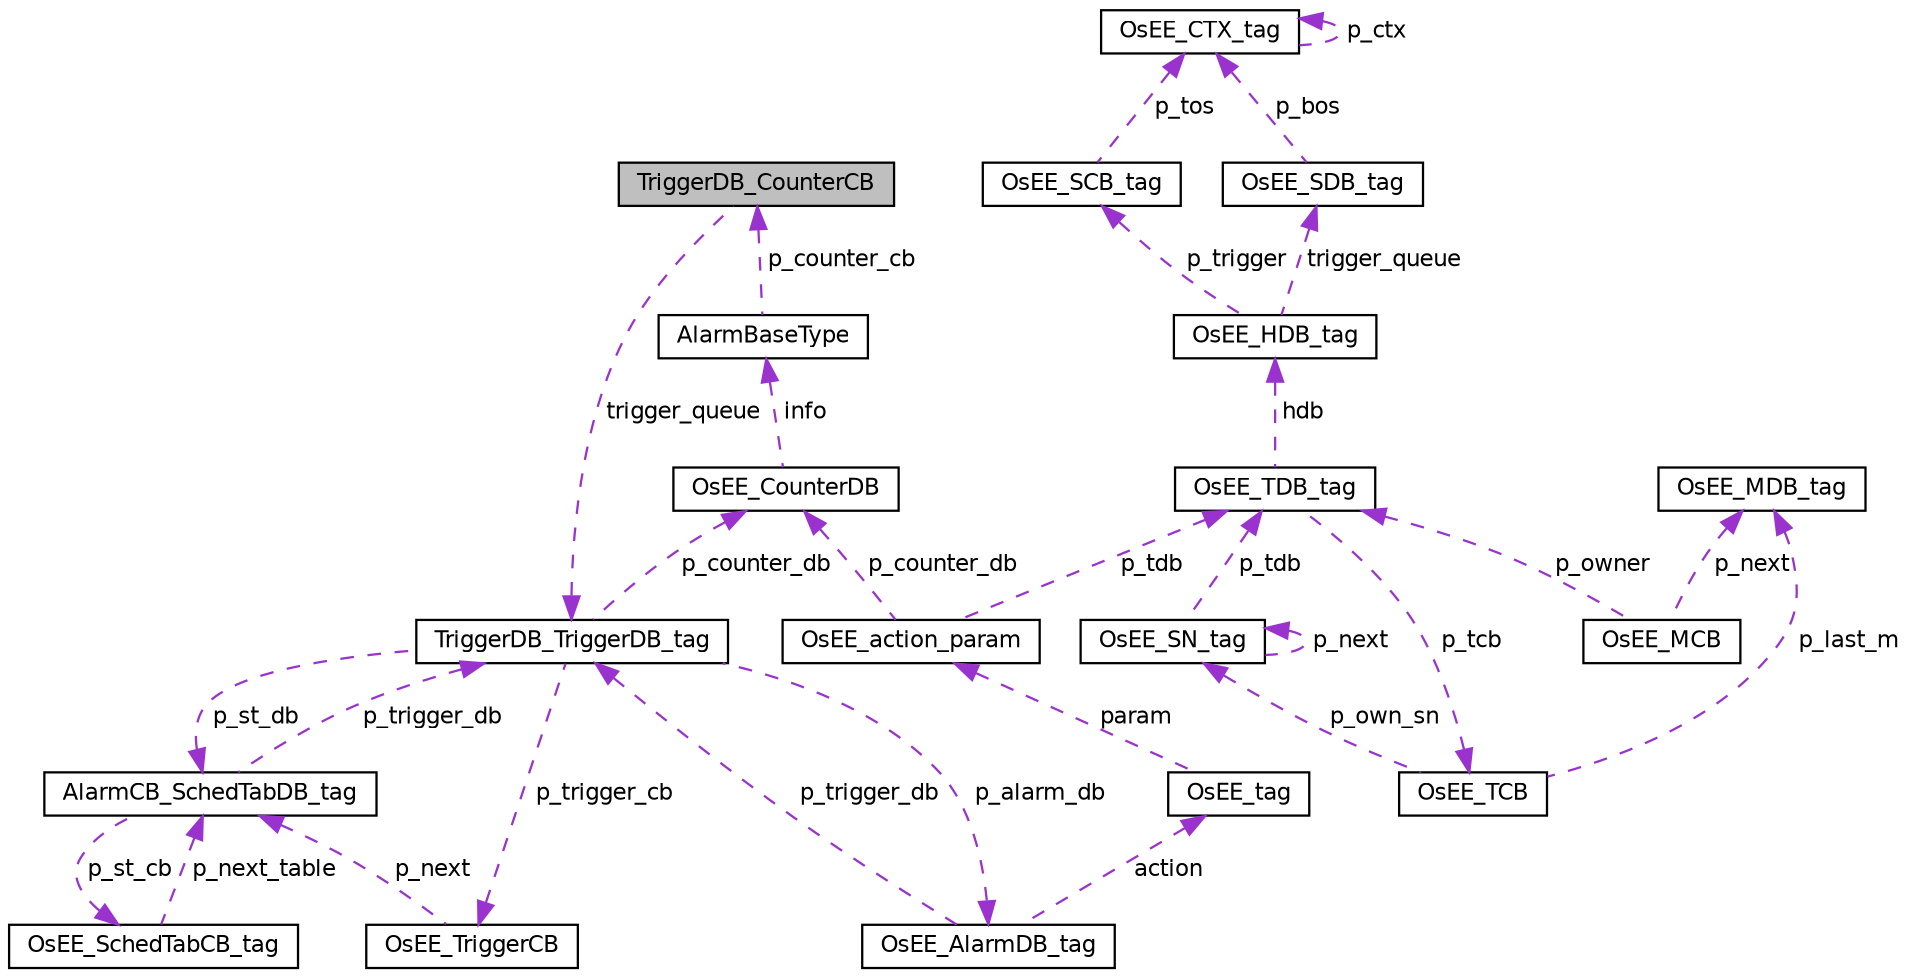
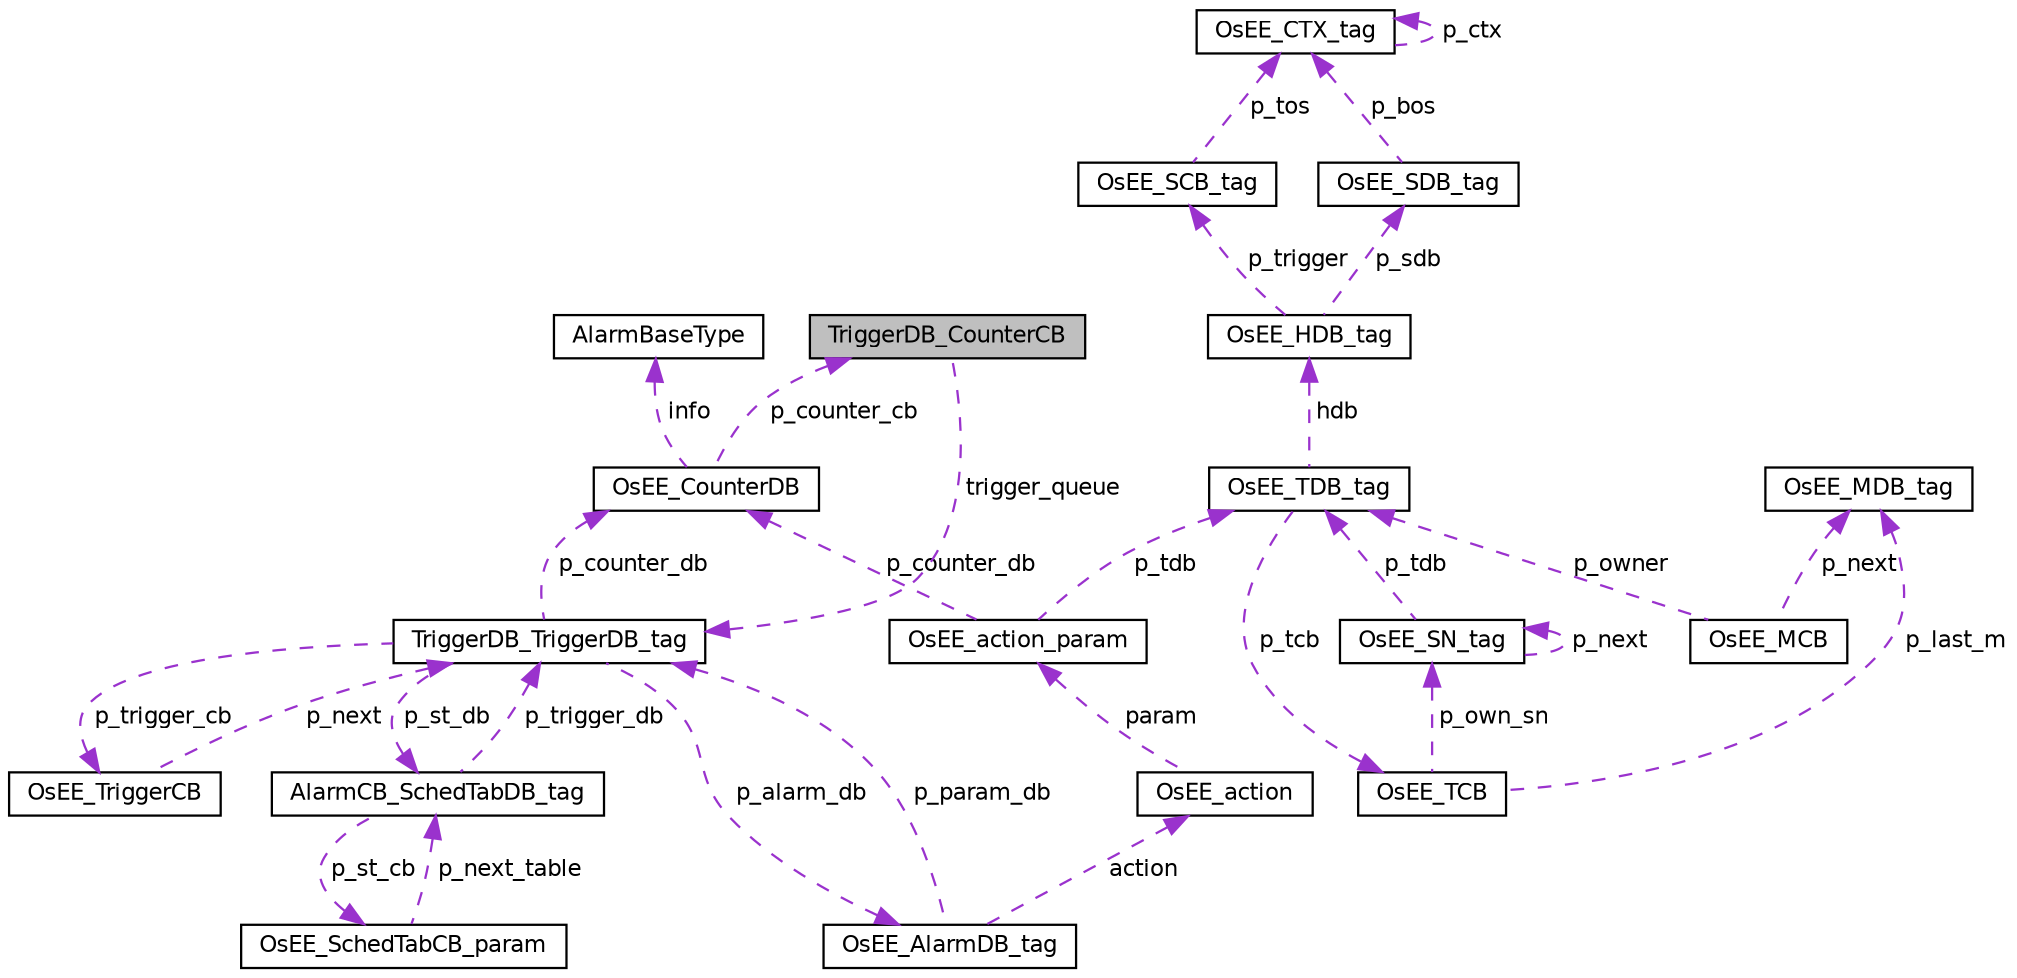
(1381, 260) -> (1405, 260)
(760, 272) -> (760, 403)
(866, 794) -> (979, 794)
(1239, 794) -> (1225, 794)
(366, 869) -> (286, 710)
(154, 946) -> (404, 946)
